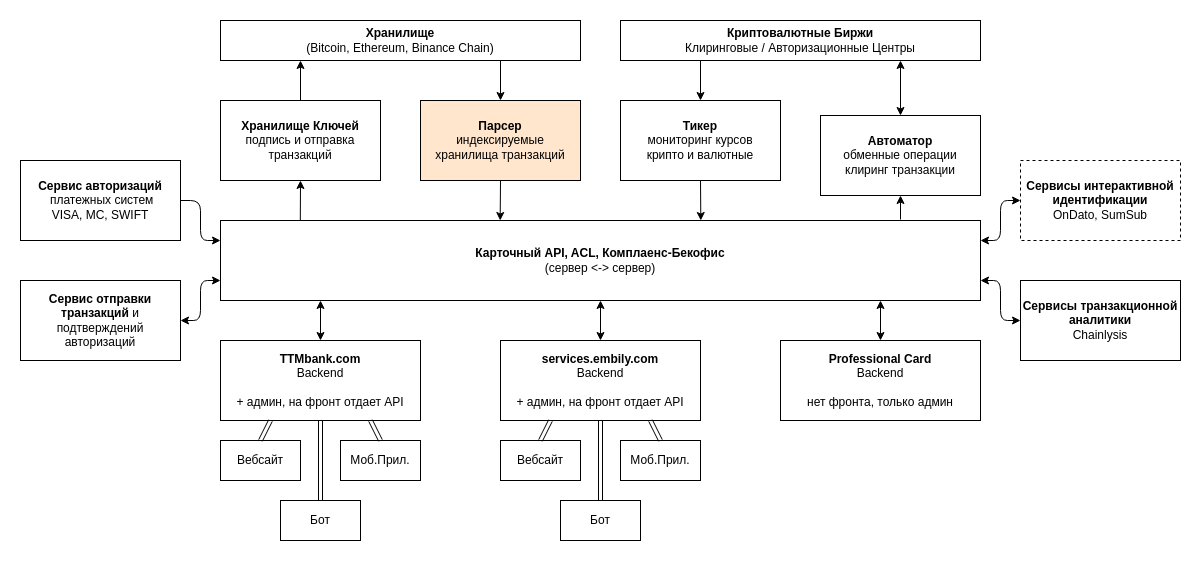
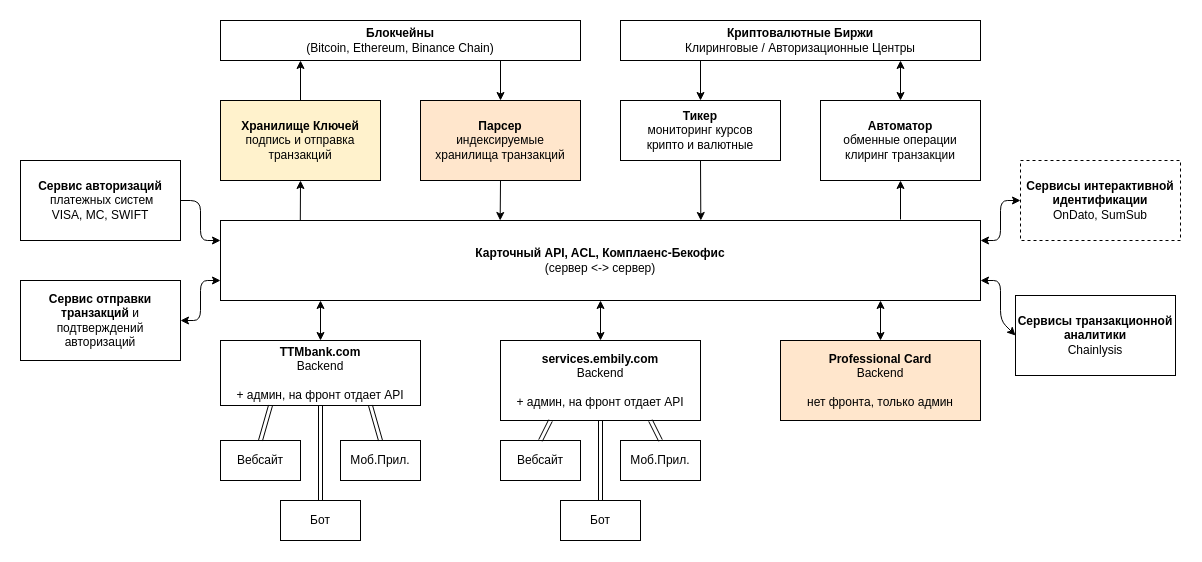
(401, 41) -> (401, 41)
(301, 141) -> (301, 141)
(701, 141) -> (701, 131)
(901, 156) -> (901, 141)
(1101, 321) -> (1096, 336)
(321, 381) -> (321, 373)
(881, 381) -> (881, 381)
